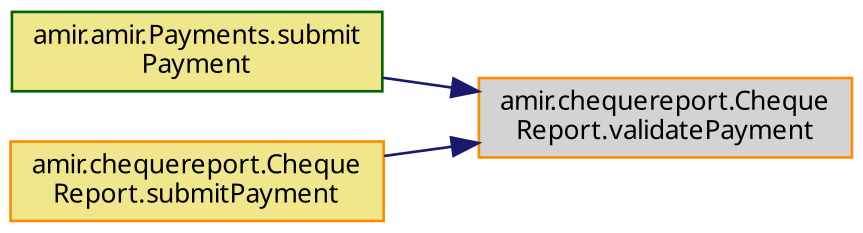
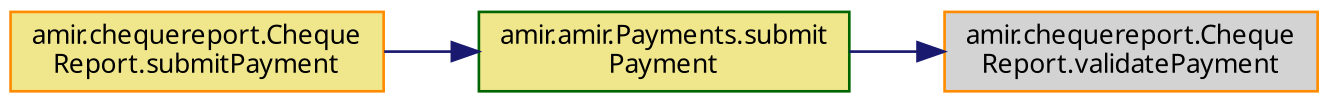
(418, 151) -> (418, 52)
